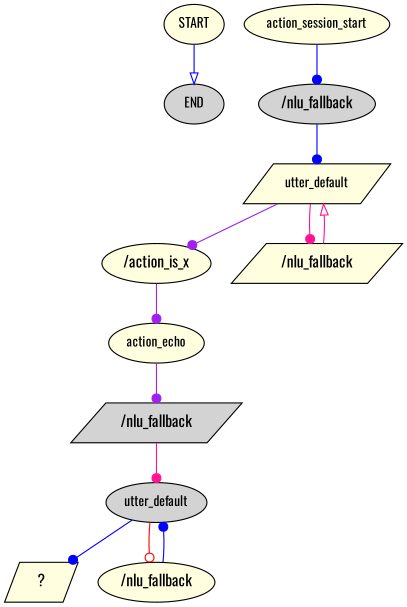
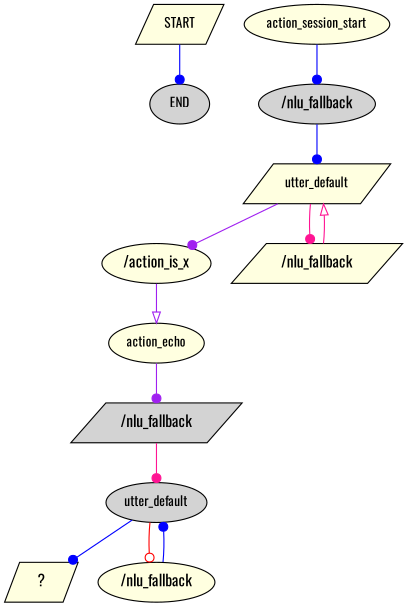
(194, 24) -> (180, 24)
(194, 59) -> (180, 60)
(156, 299) -> (156, 298)
